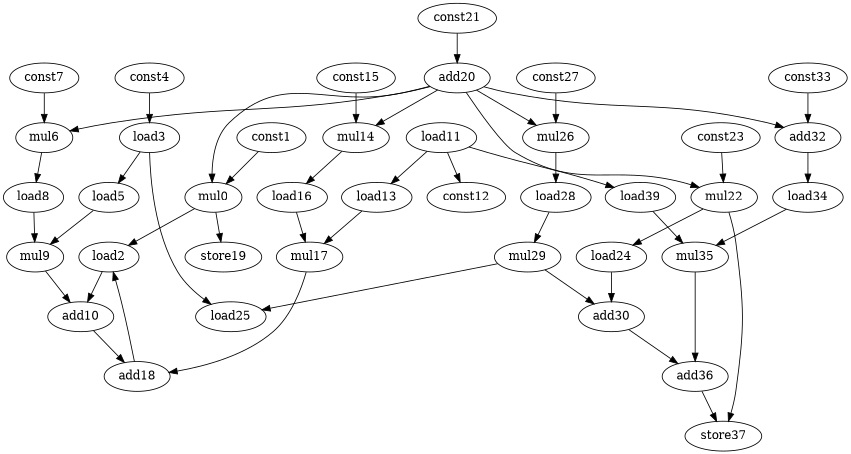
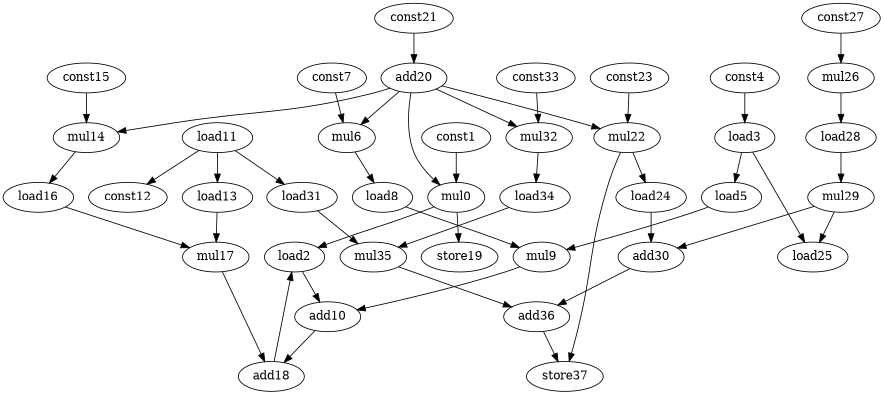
(503, 106) -> none
(808, 138) -> (539, 138)
(640, 197) -> (302, 197)
